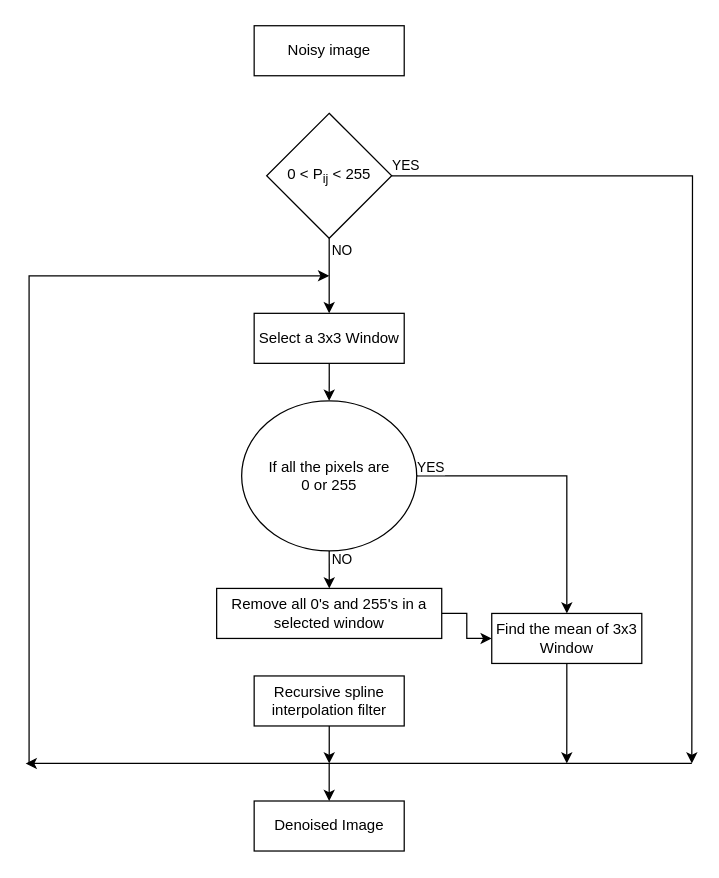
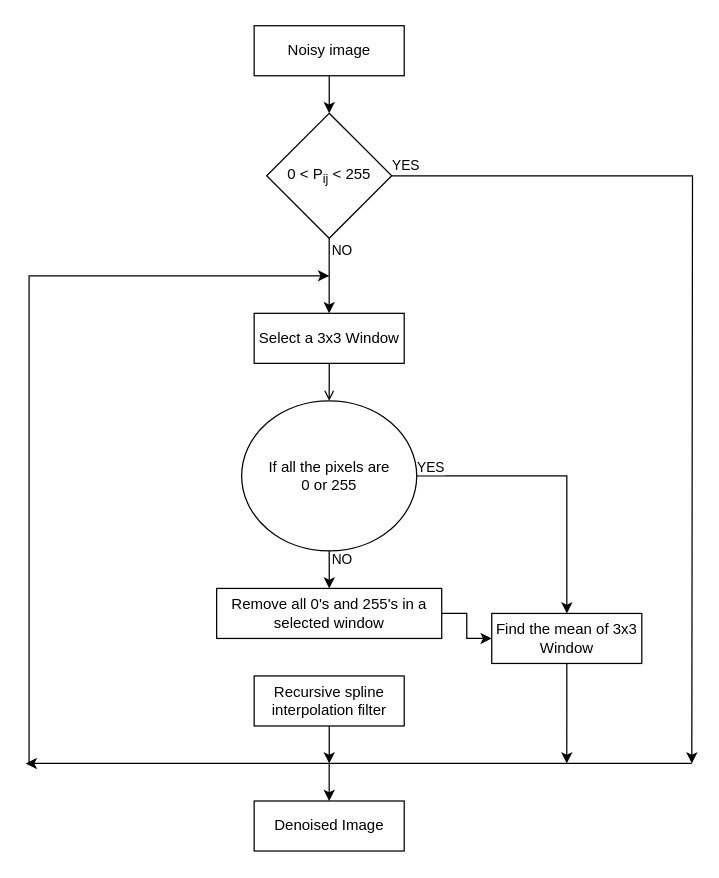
none -> (329, 99)
(329, 391) -> (329, 393)
